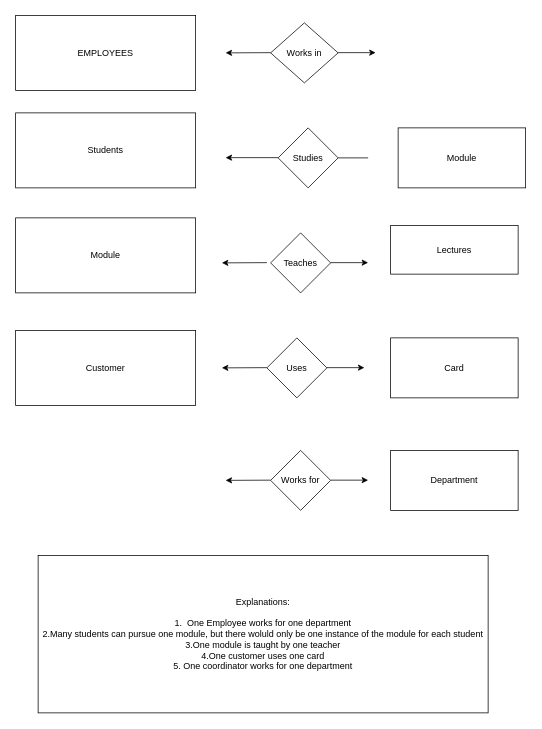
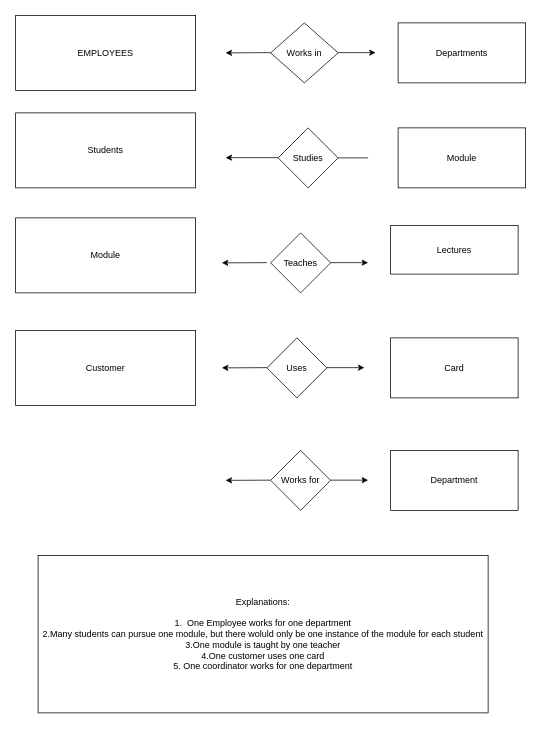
none -> (462, 53)
